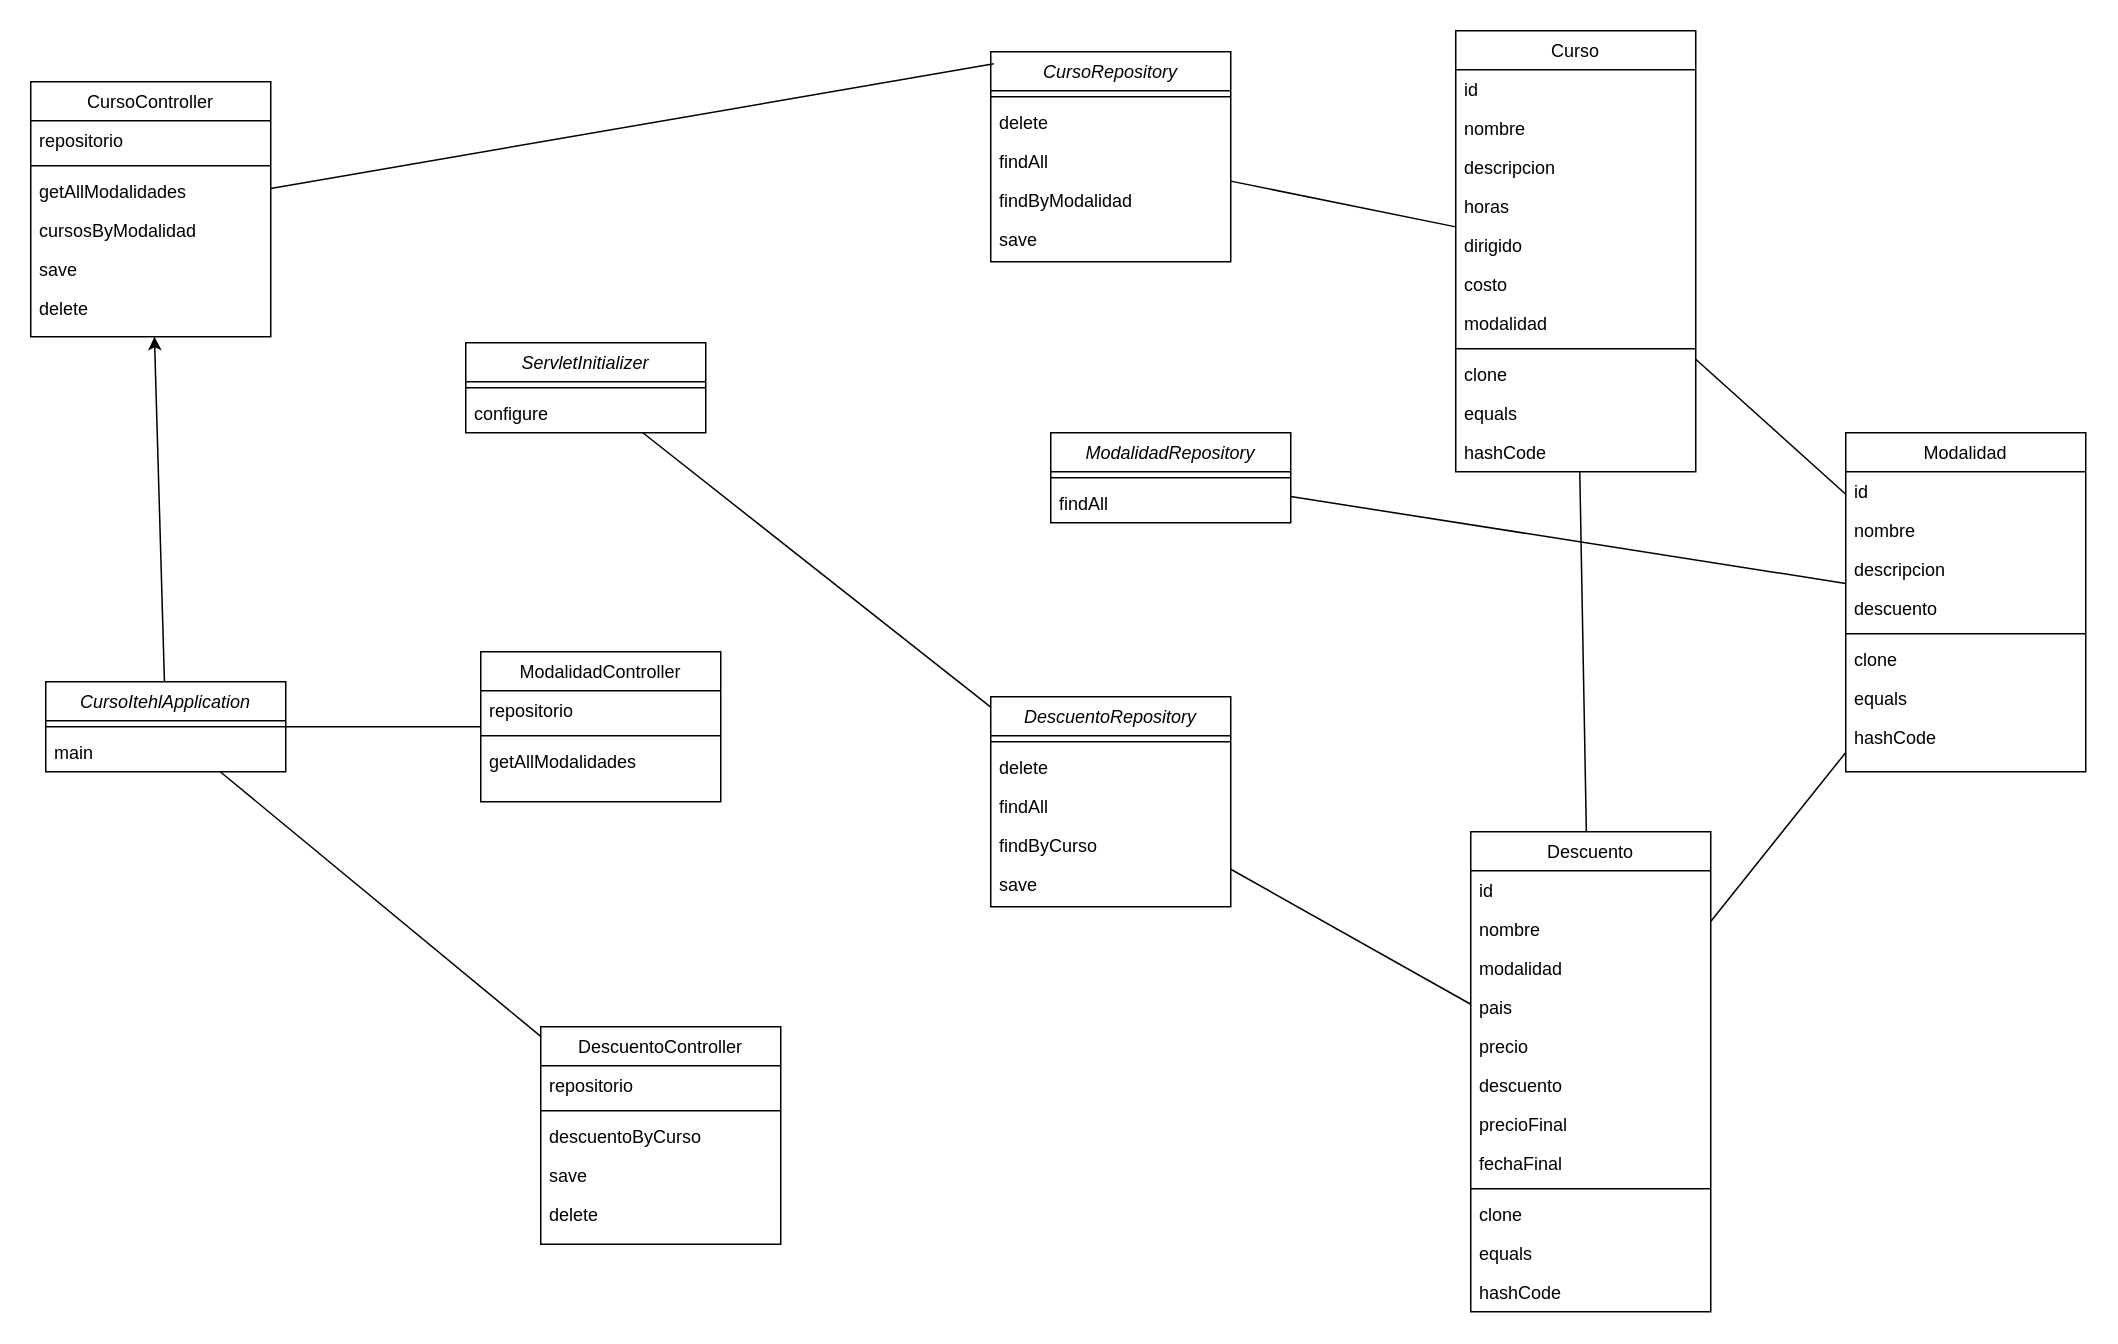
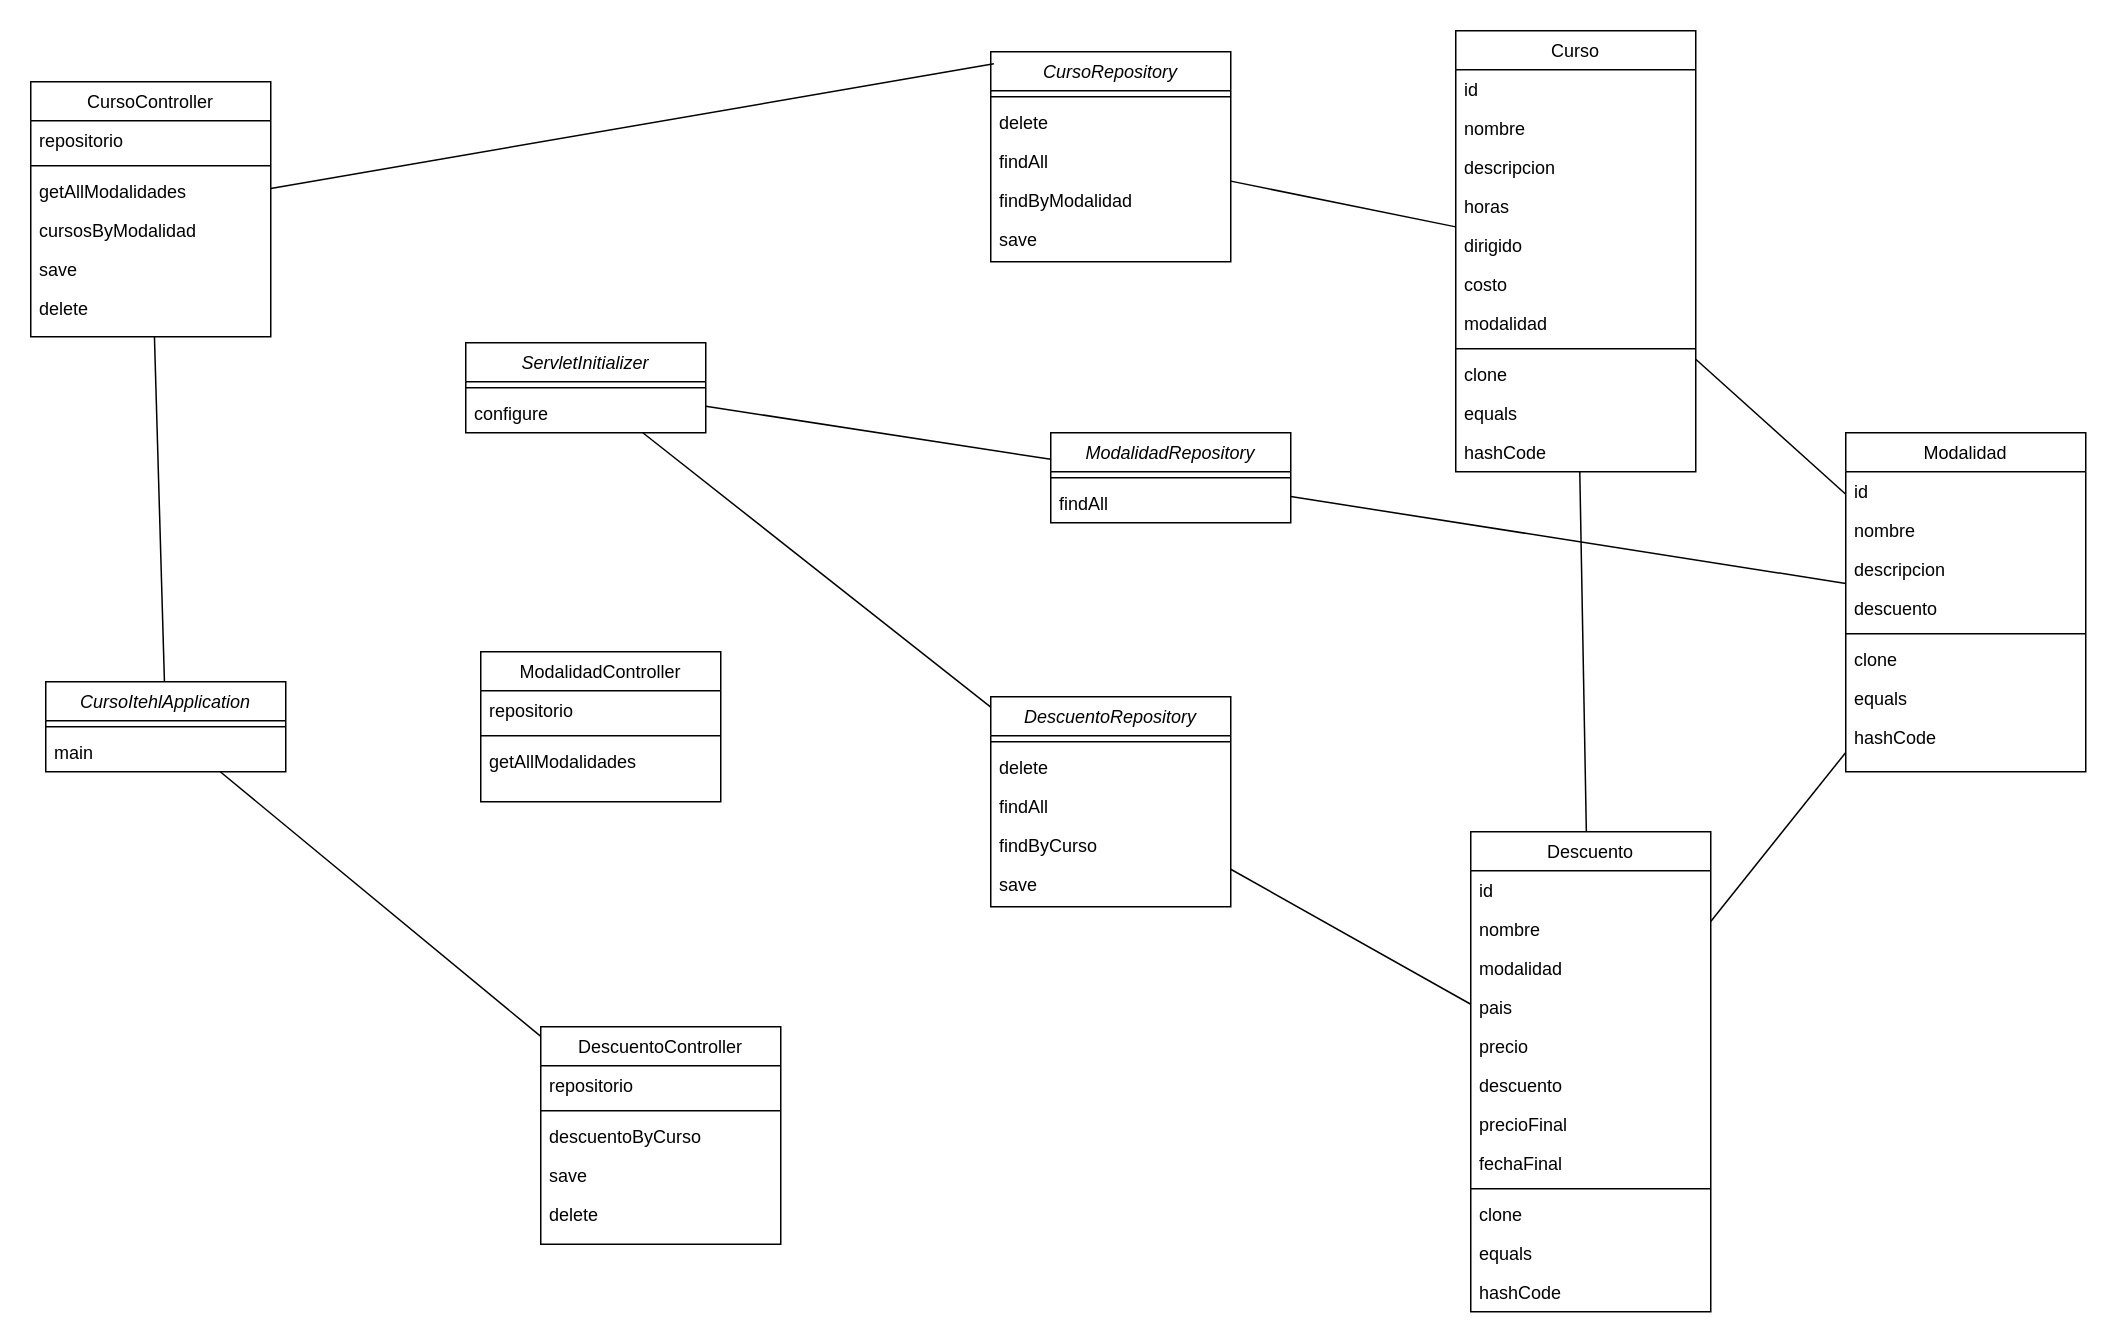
(155, 348) -> (155, 344)
none -> (879, 433)
(382, 727) -> none
